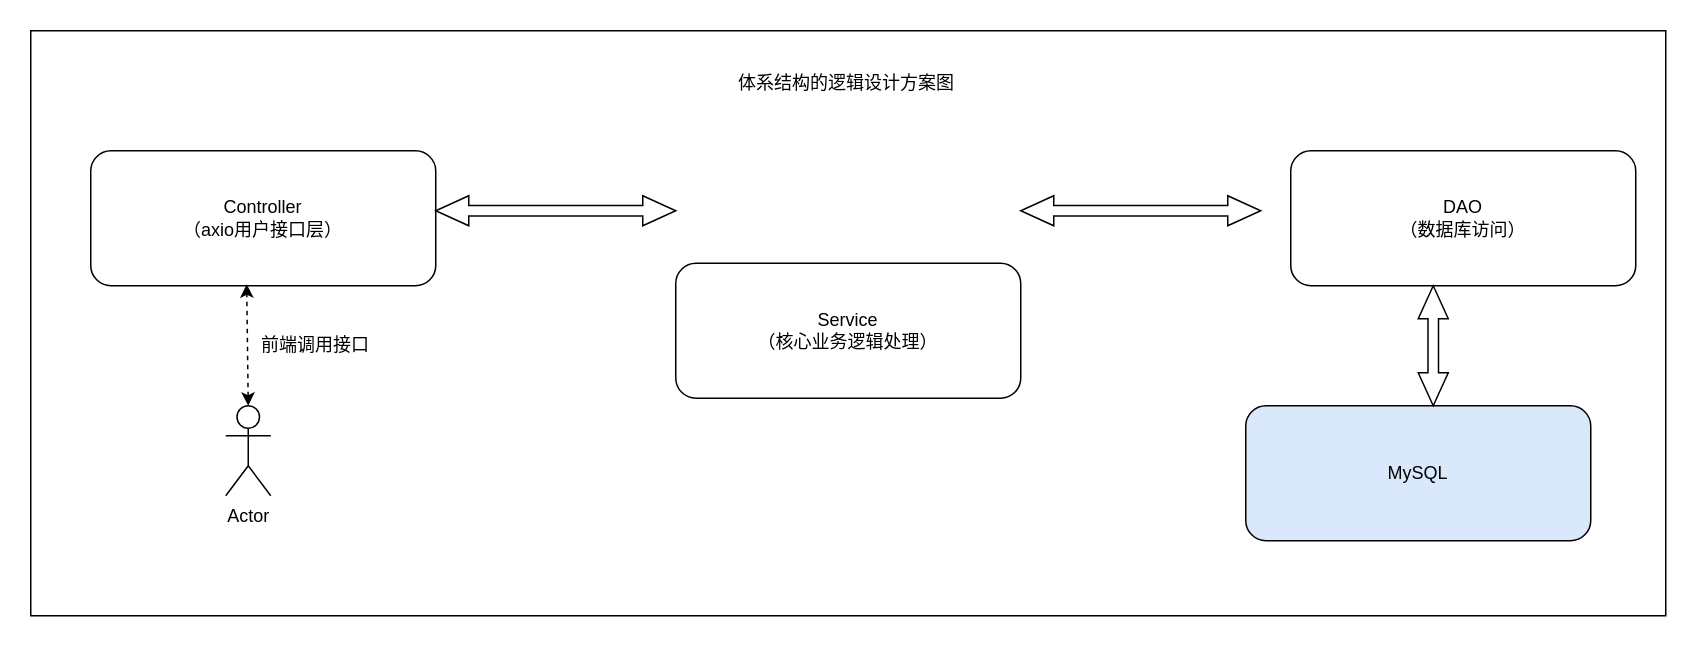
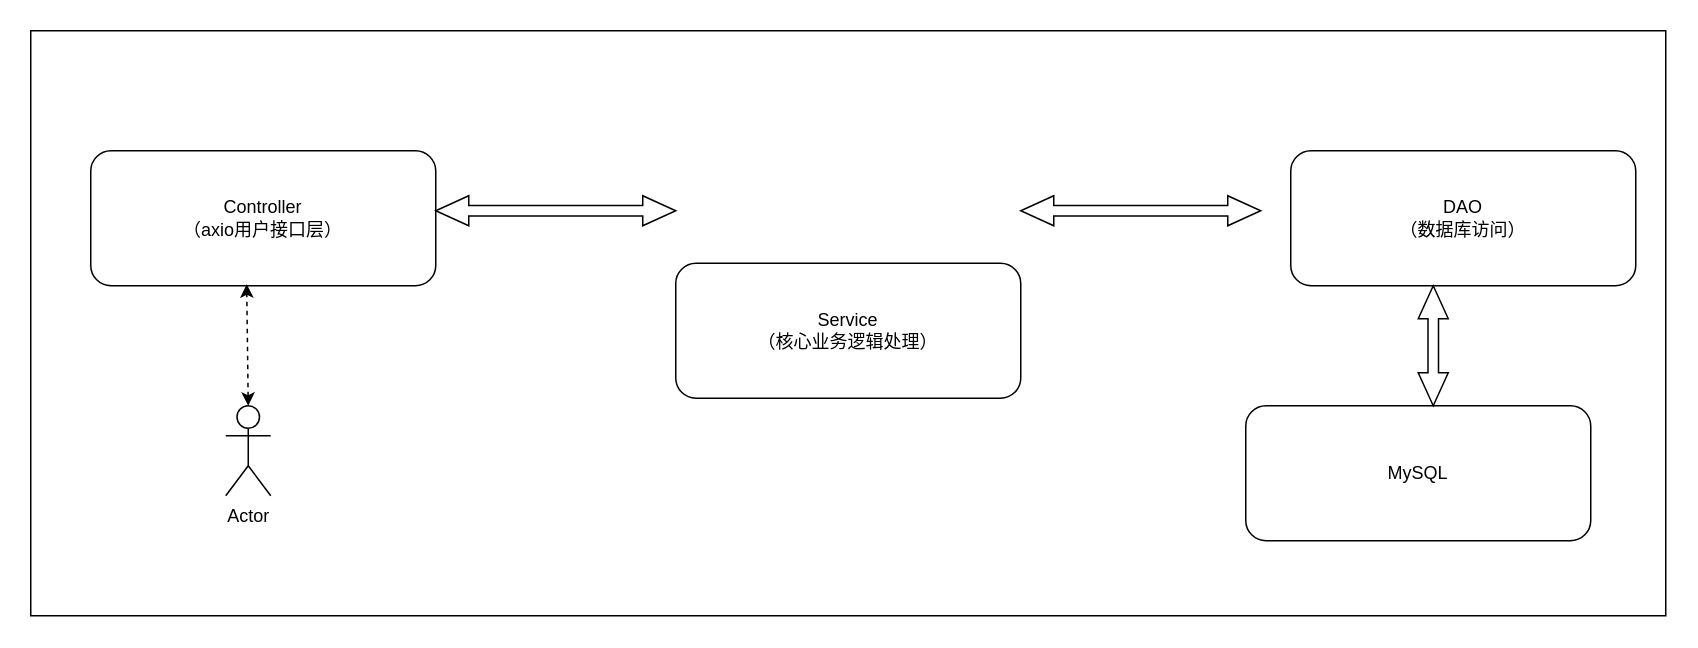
(847, 83) -> none
(316, 346) -> none
(1418, 473) -> (1418, 473)
